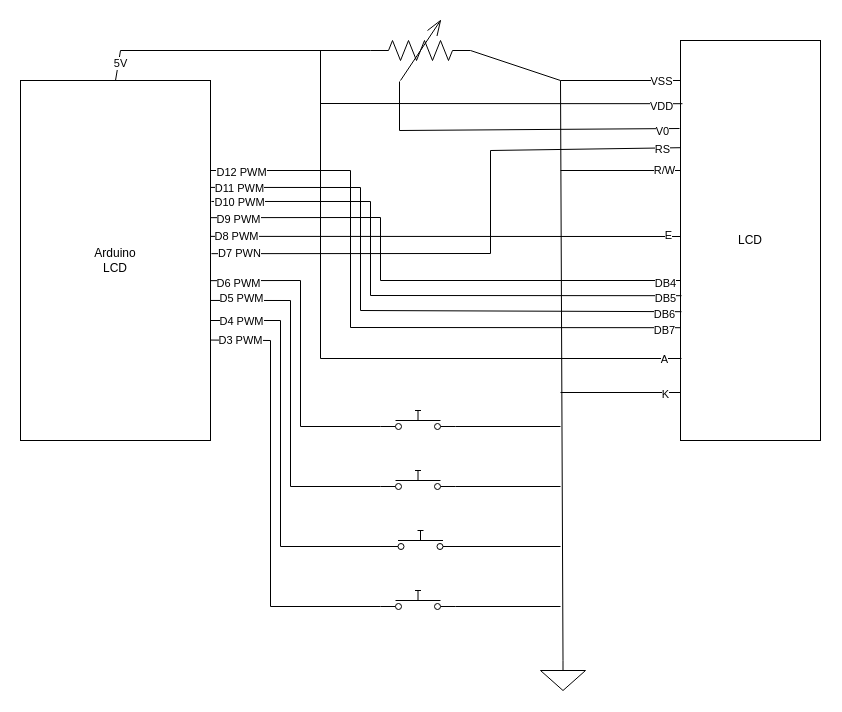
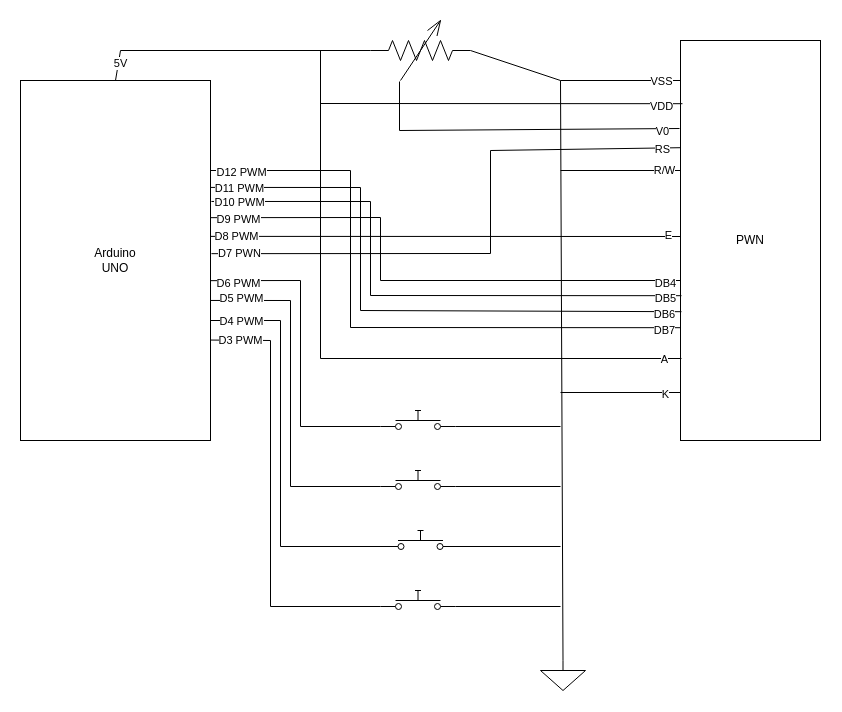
(751, 241) -> (751, 241)
(116, 261) -> (116, 261)
